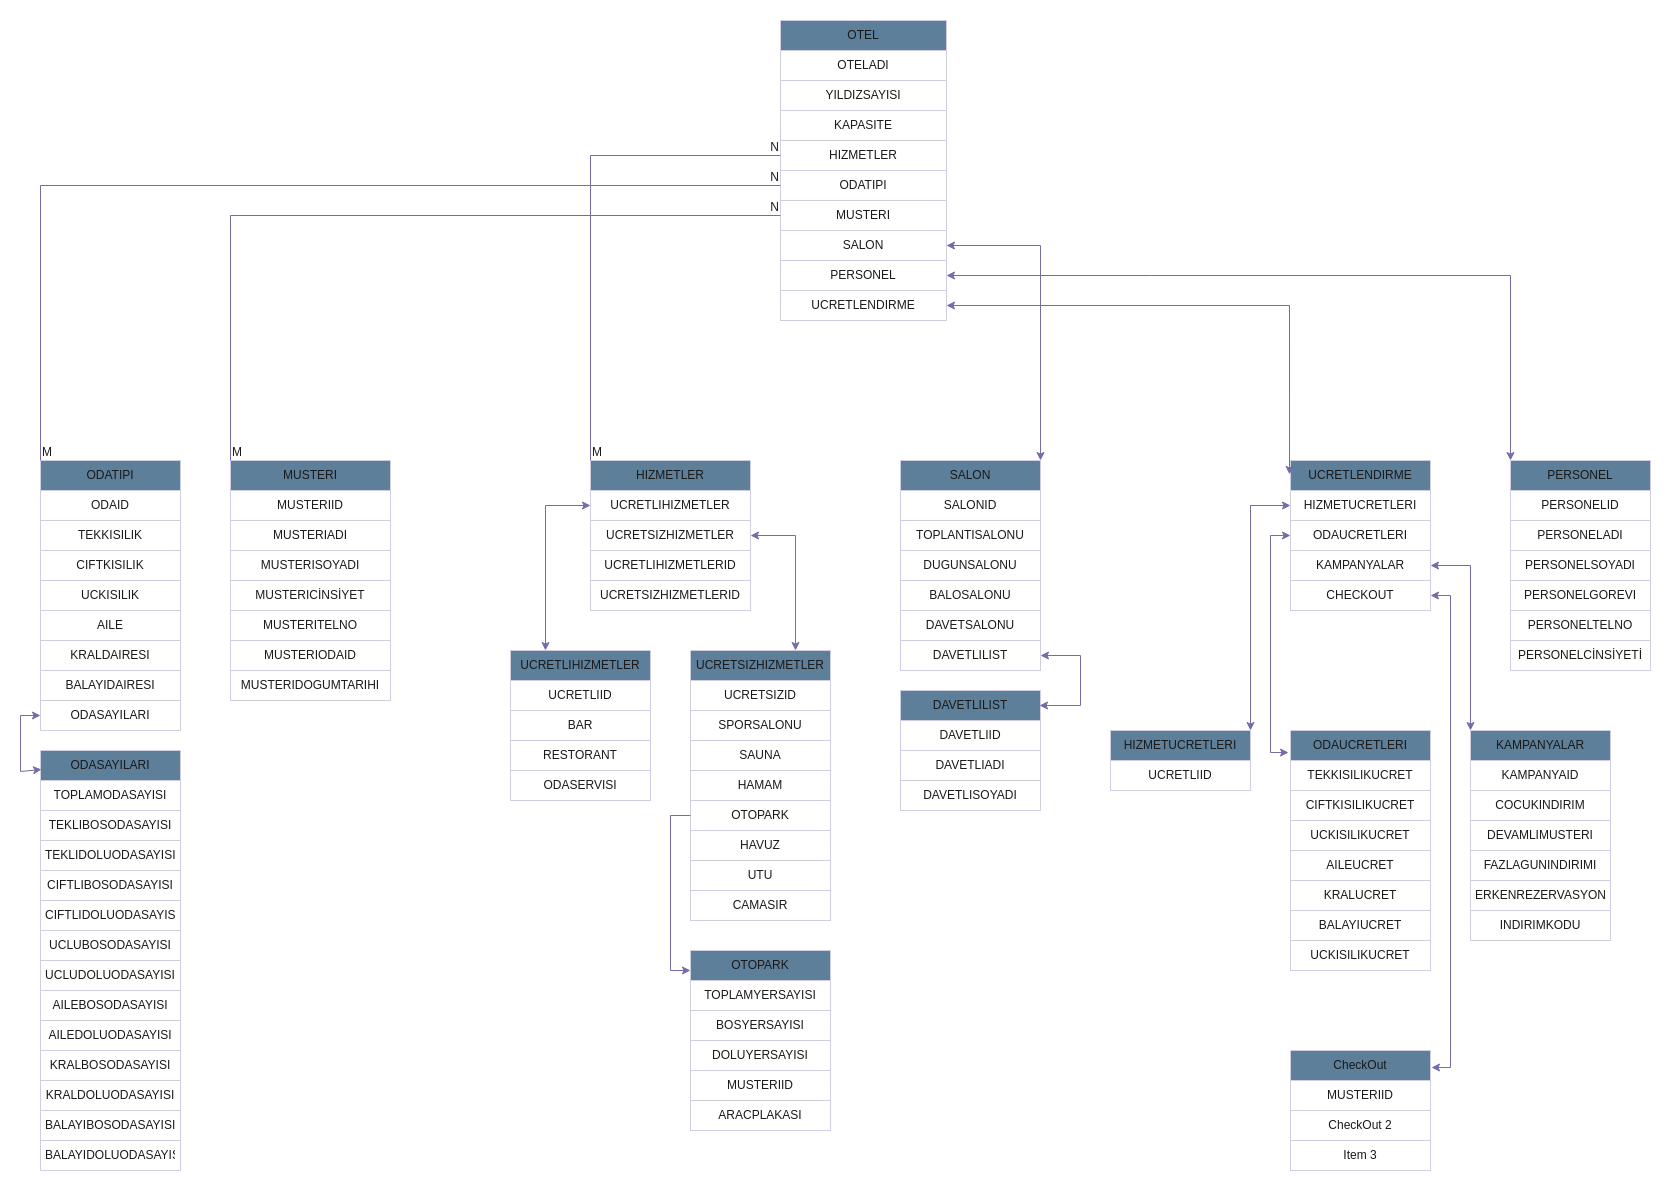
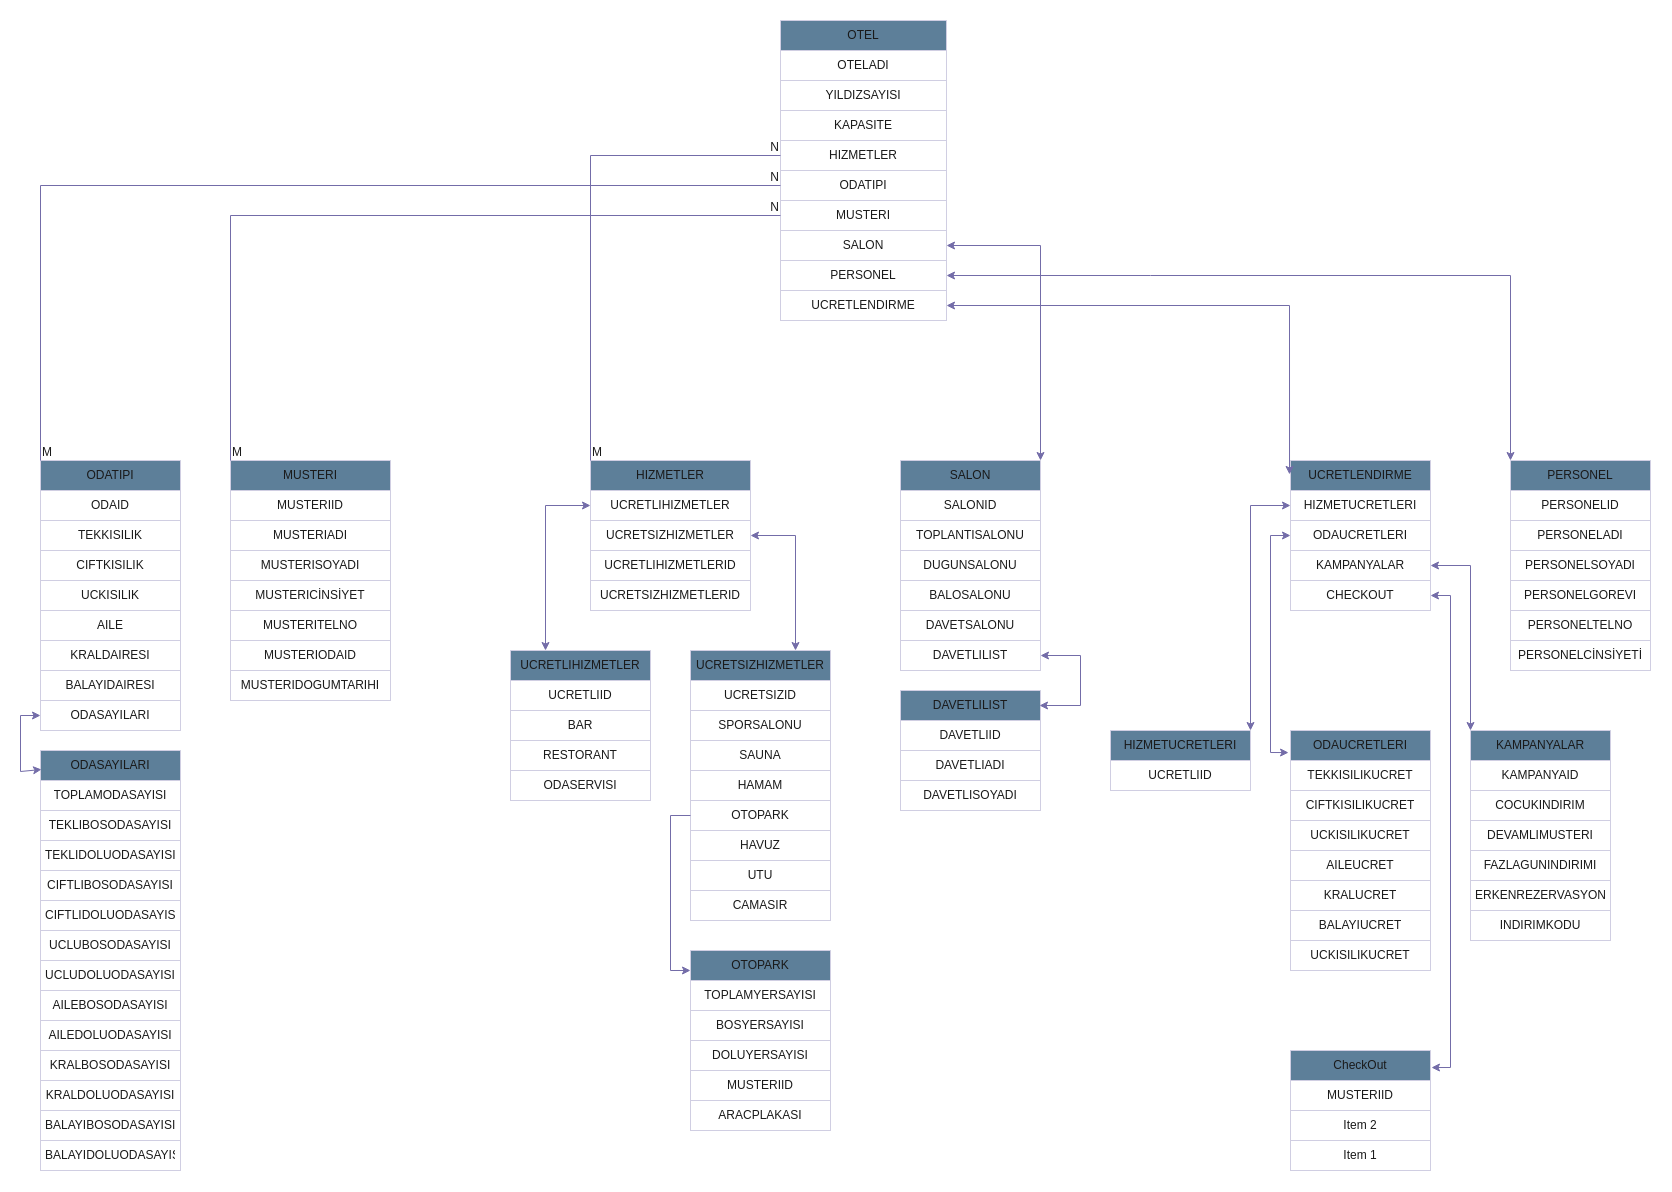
(1361, 1126) -> (1361, 1126)
(1361, 1156) -> (1361, 1156)
